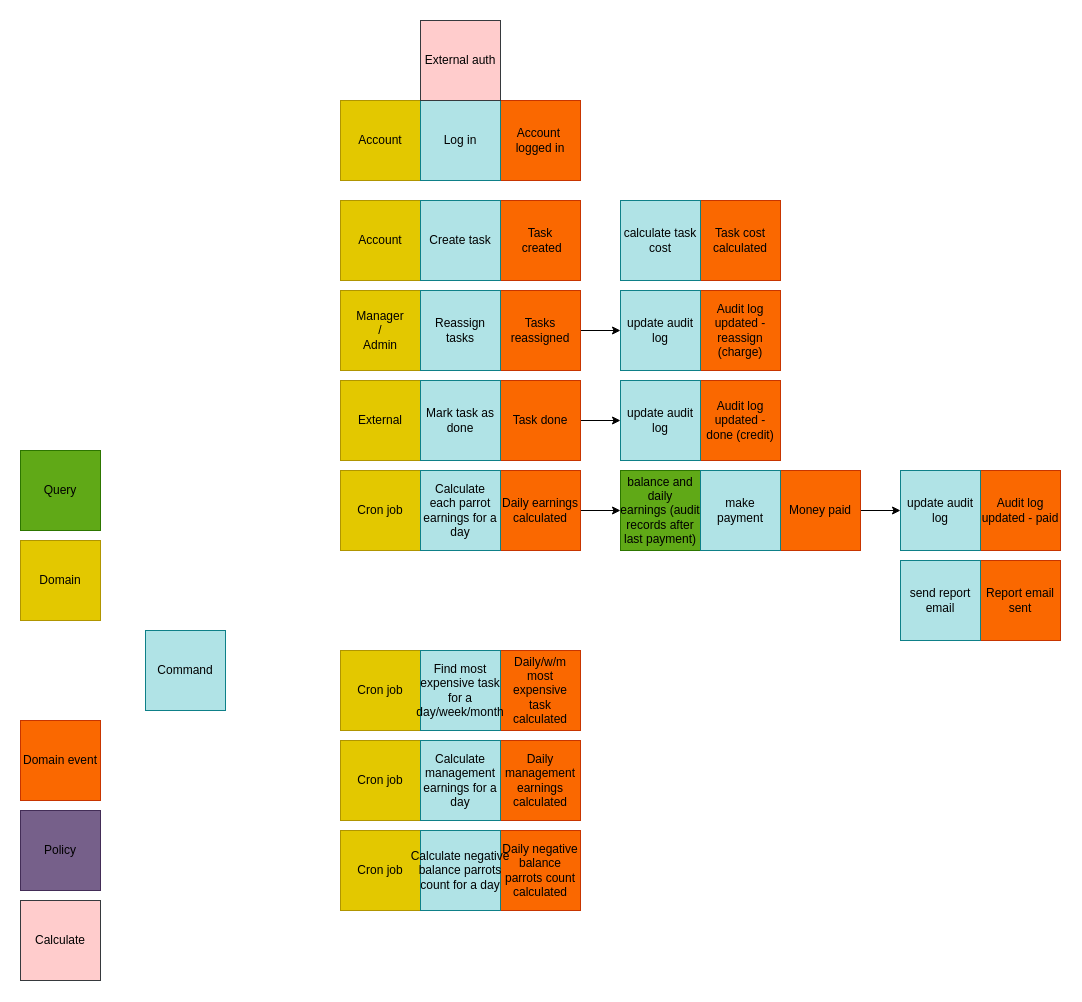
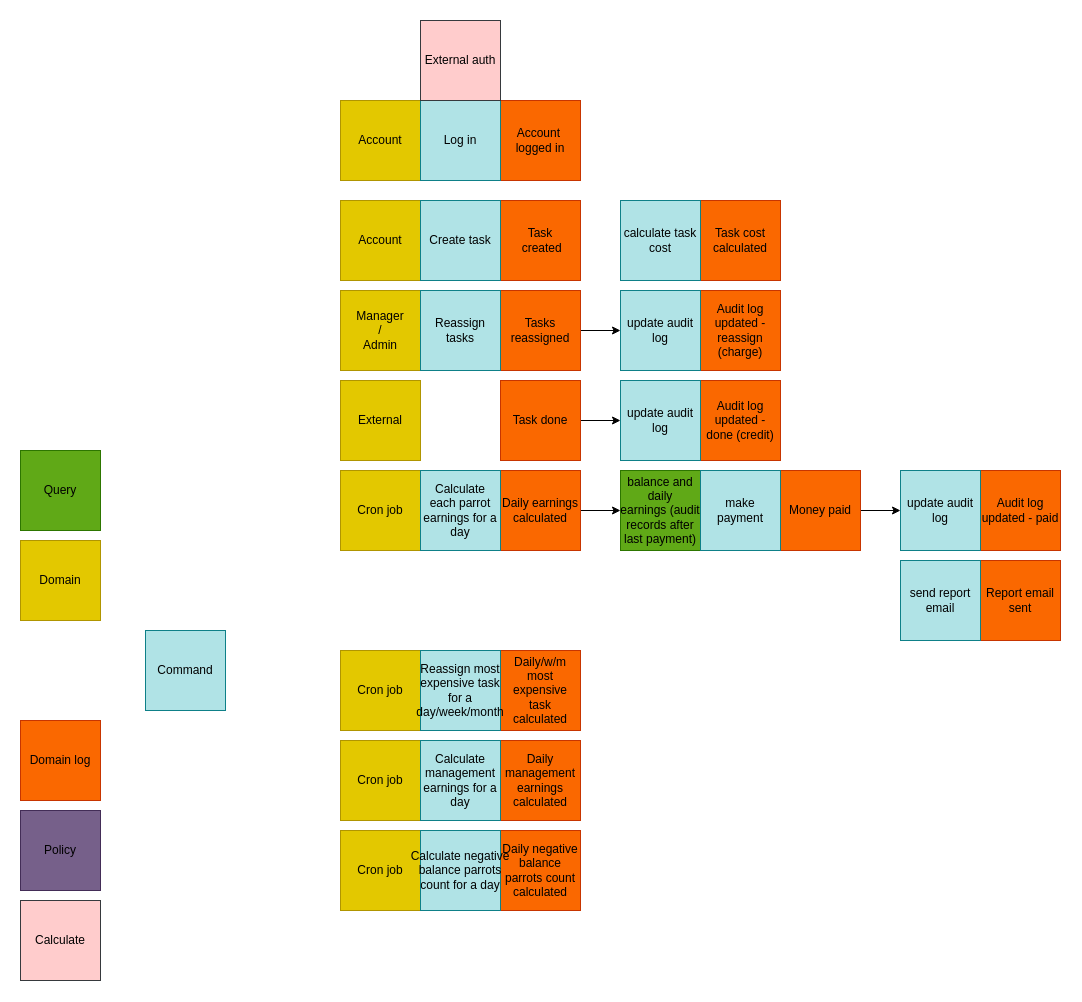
(461, 421) -> none
(461, 691) -> (461, 691)
(61, 761) -> (61, 761)
